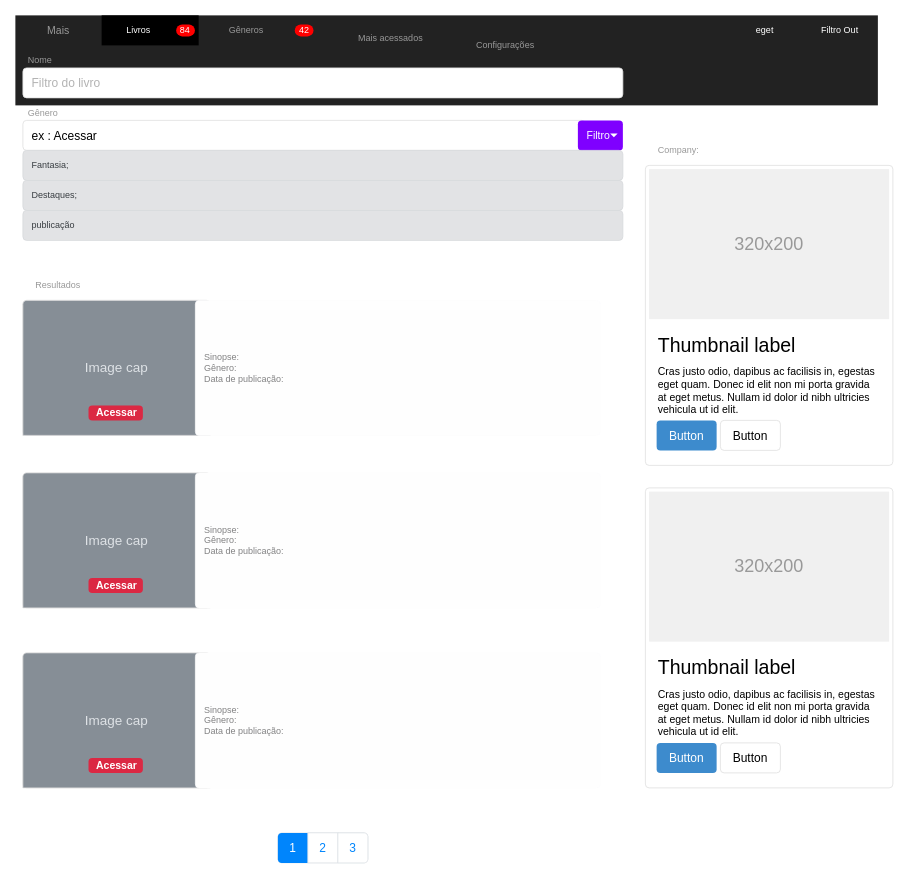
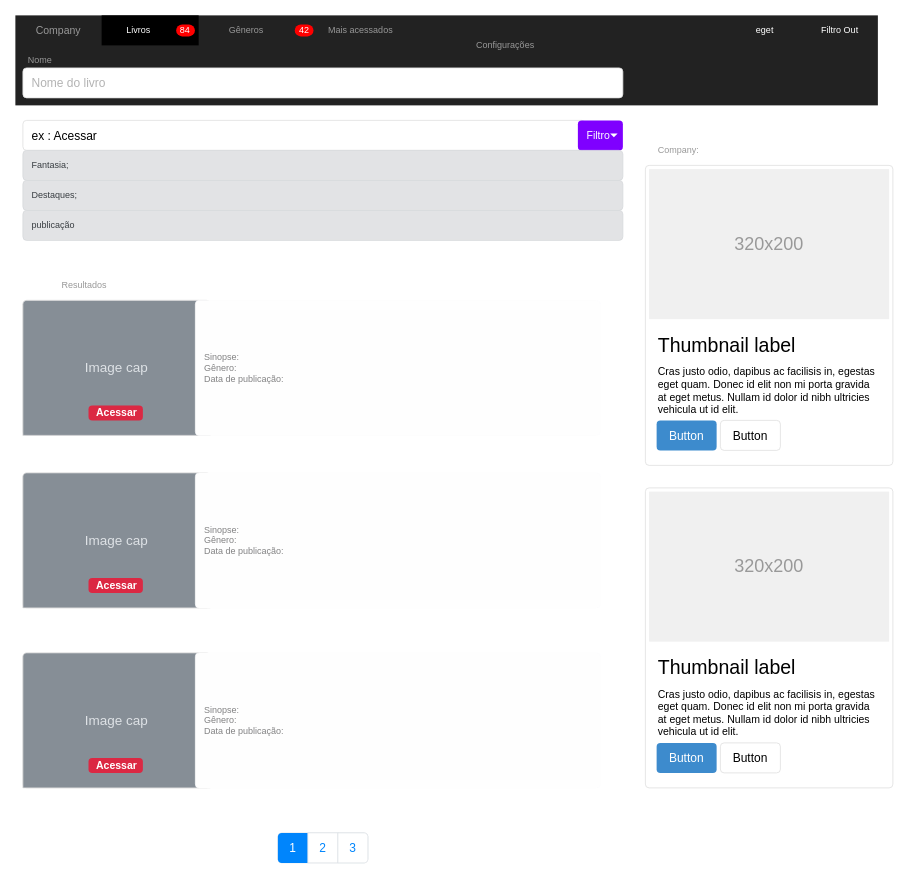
(59, 30) -> (59, 30)
(390, 38) -> (360, 30)
(73, 83) -> (69, 83)
(98, 113) -> none
(105, 285) -> (132, 285)
